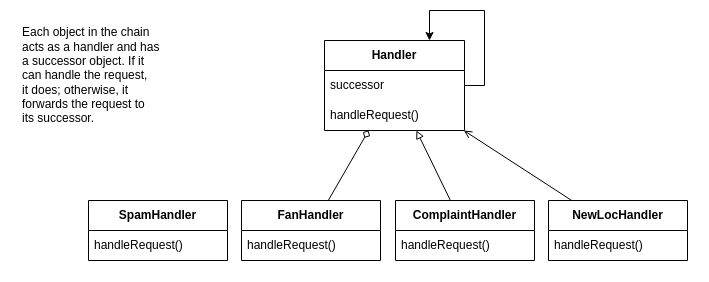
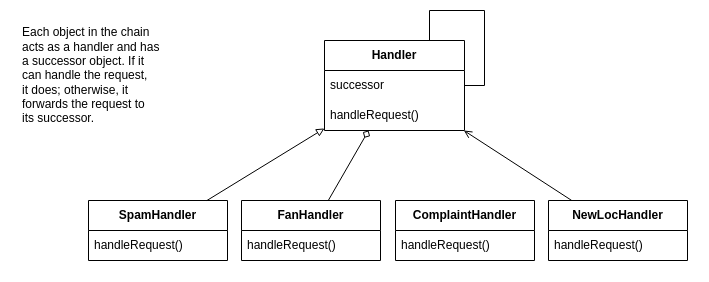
(430, 32) -> (430, 34)
none -> (262, 167)
(435, 170) -> none
